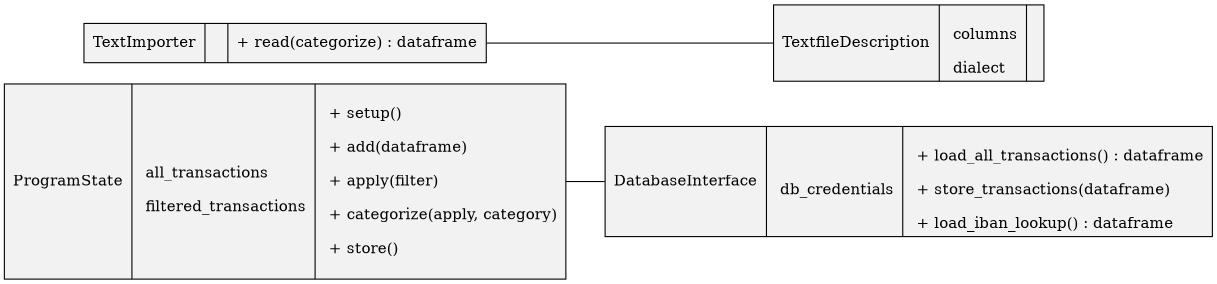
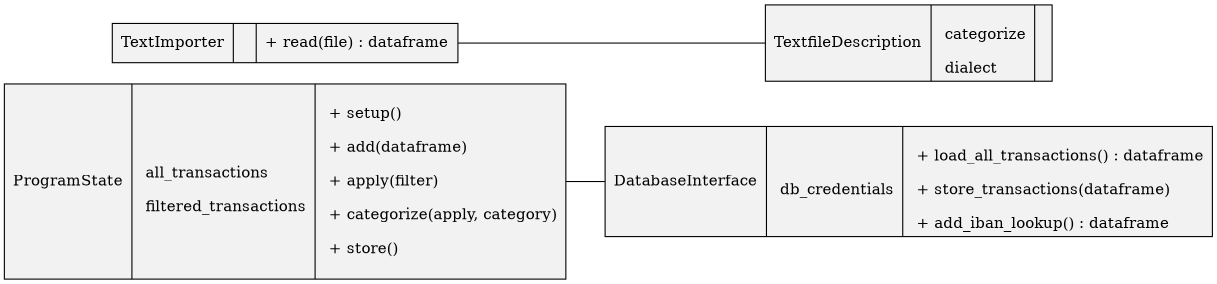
(983, 34) -> (983, 34)
(357, 43) -> (357, 43)
(1043, 224) -> (1041, 224)
